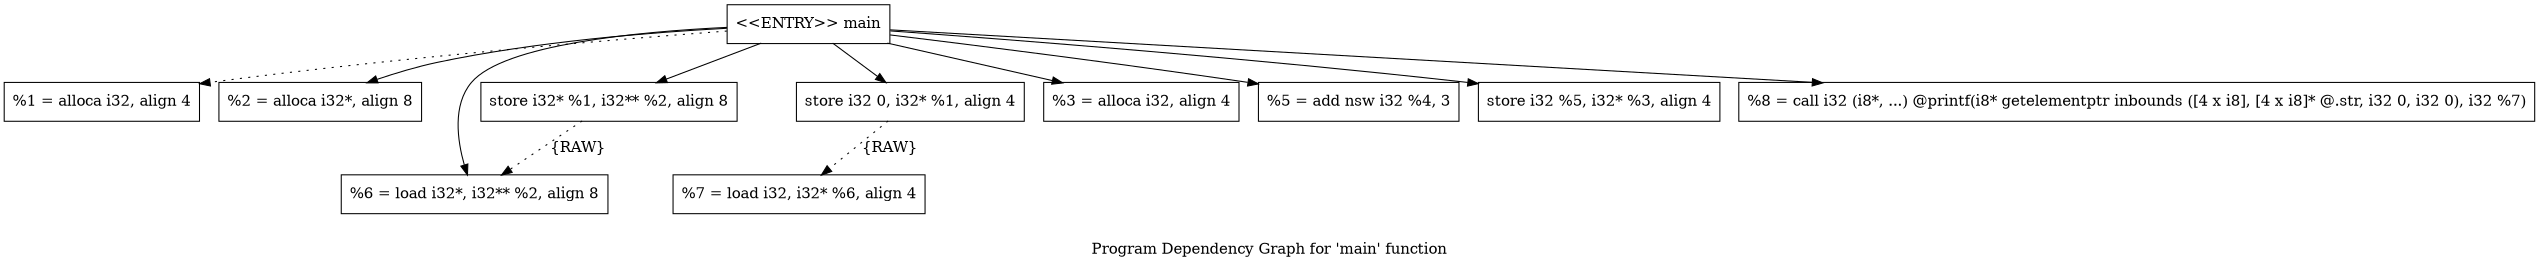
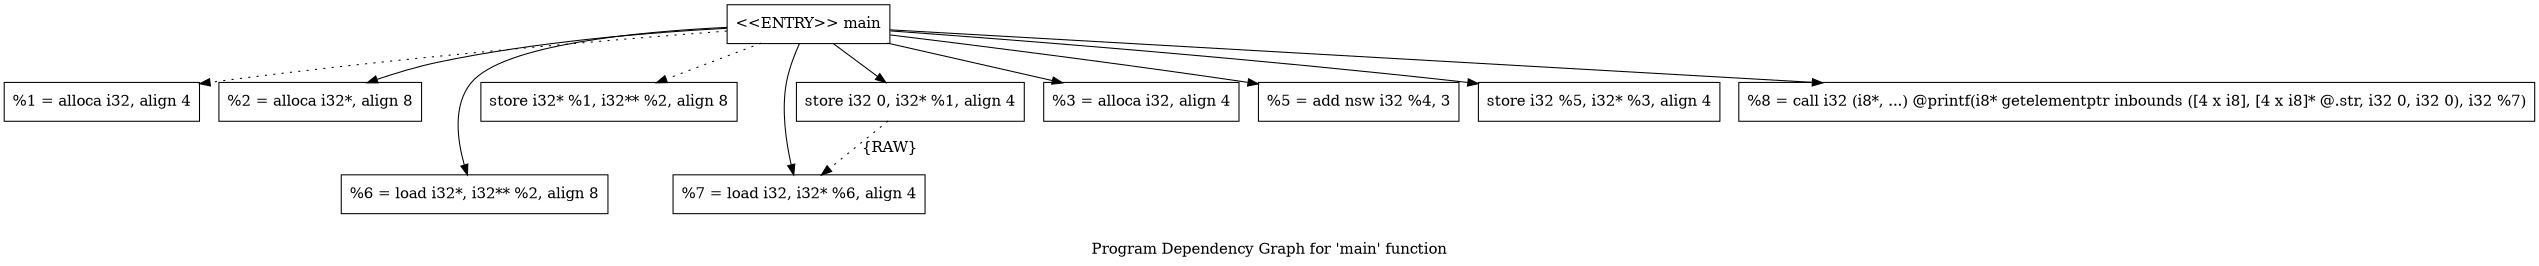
(714, 61) -> (714, 61)
none -> (784, 103)
(546, 145) -> none
